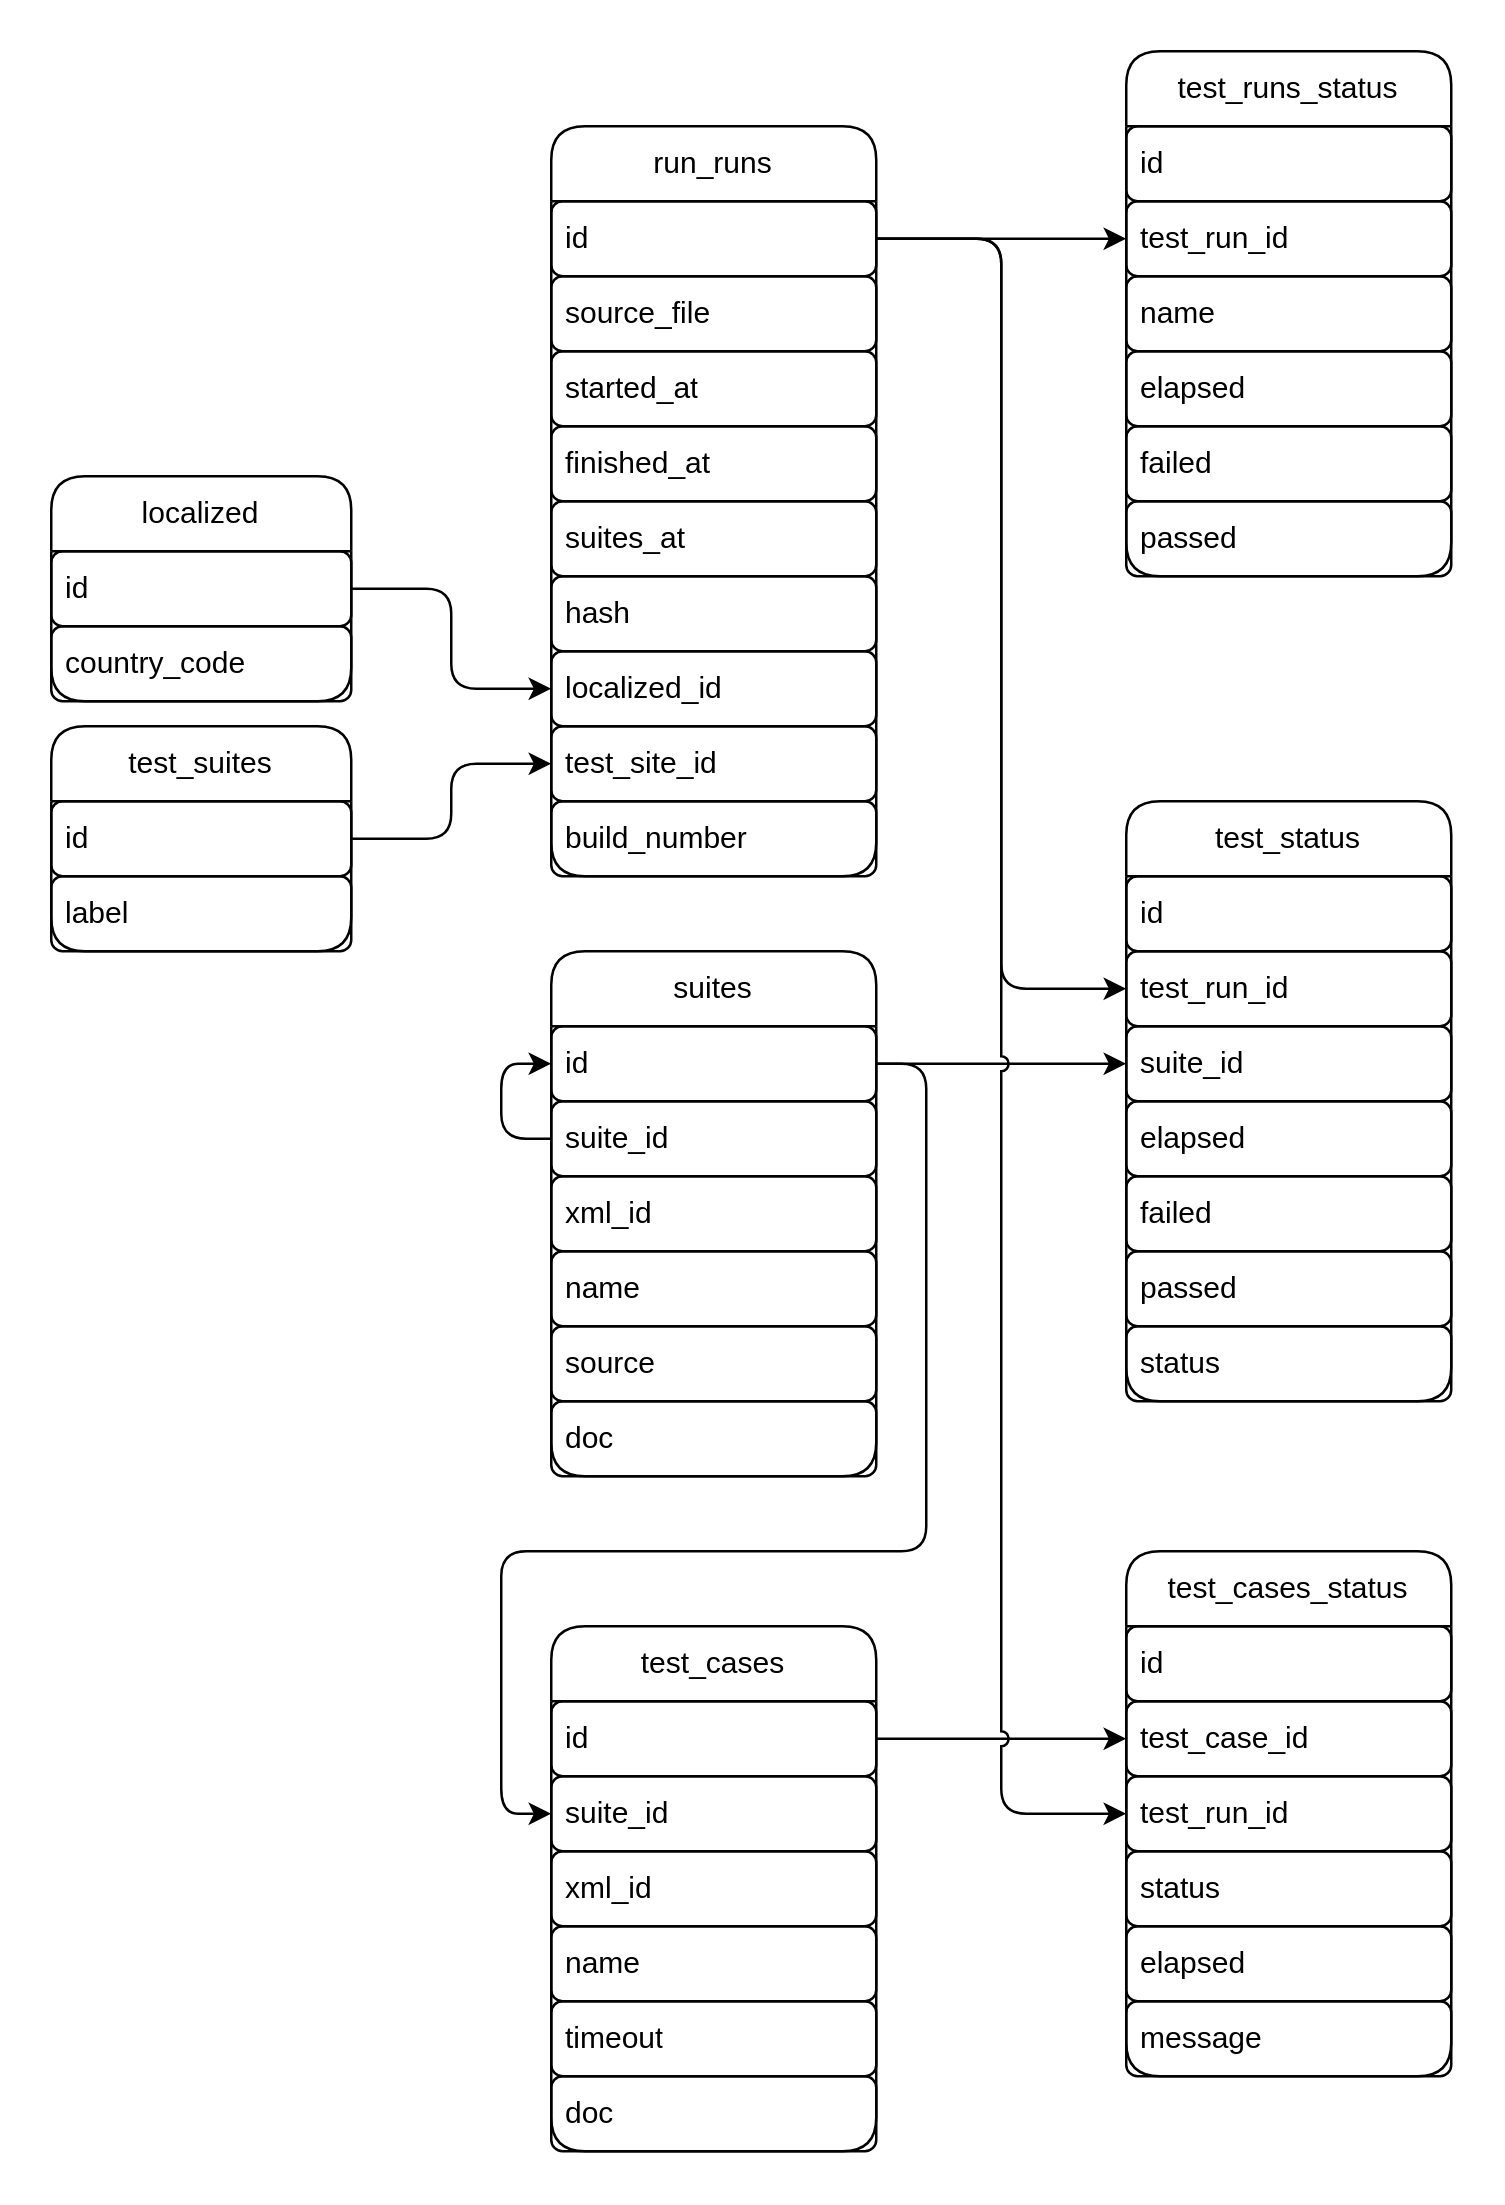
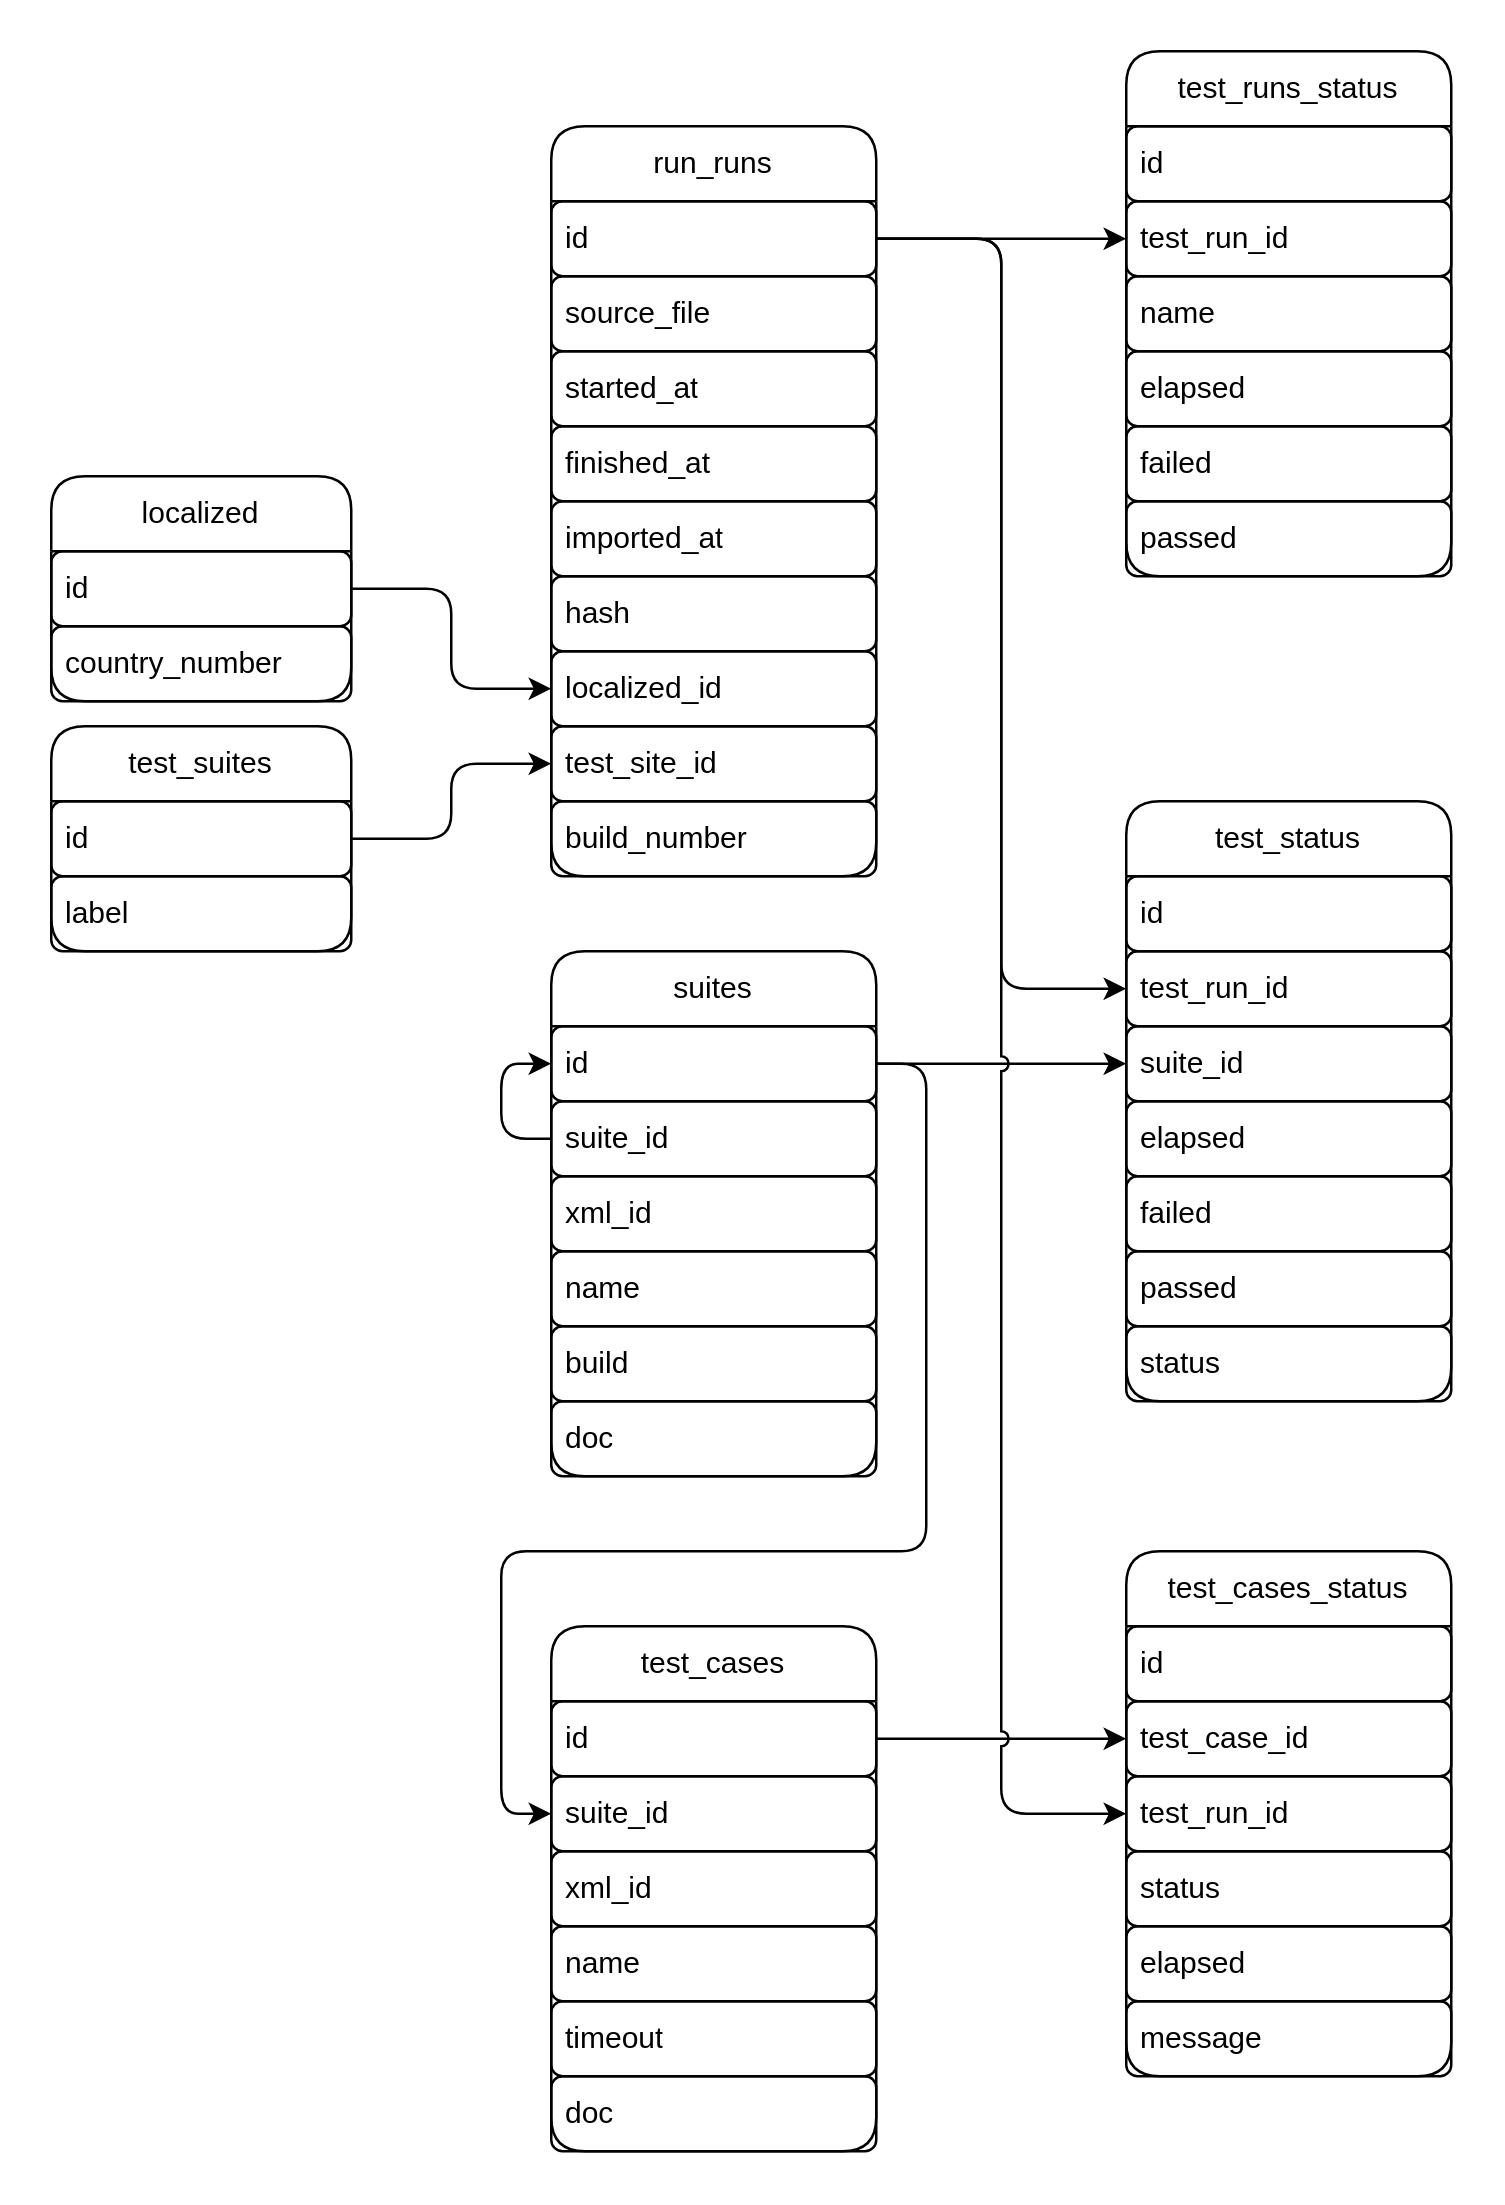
(638, 539) -> (655, 539)
(167, 664) -> (184, 664)
(617, 1364) -> (600, 1364)
